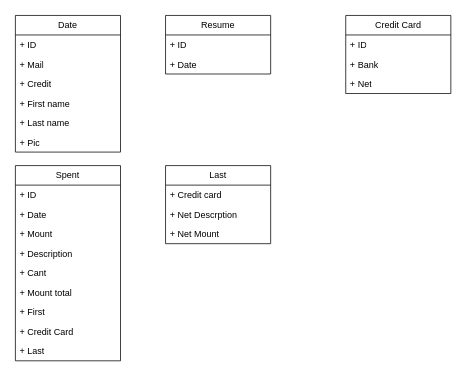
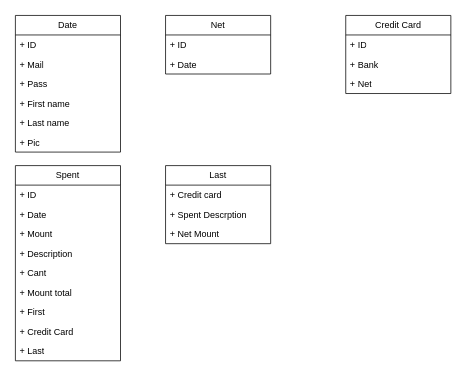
(218, 25) -> (218, 25)
(38, 85) -> (34, 85)
(207, 215) -> (212, 215)
